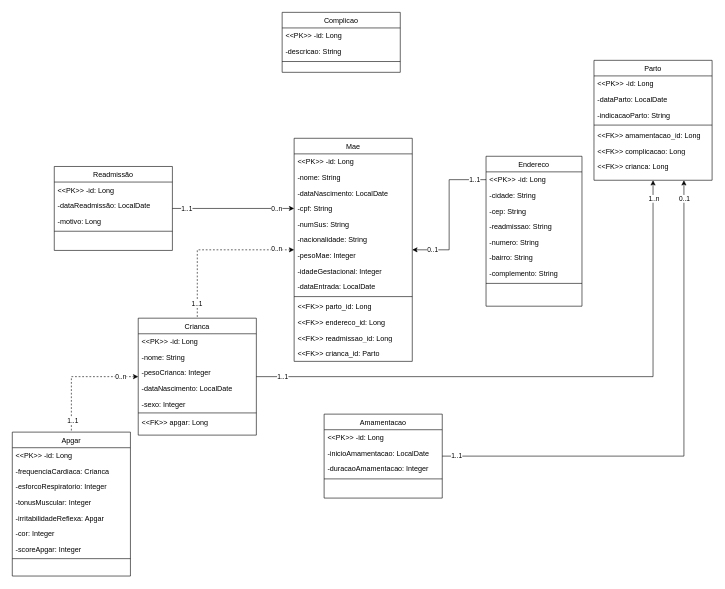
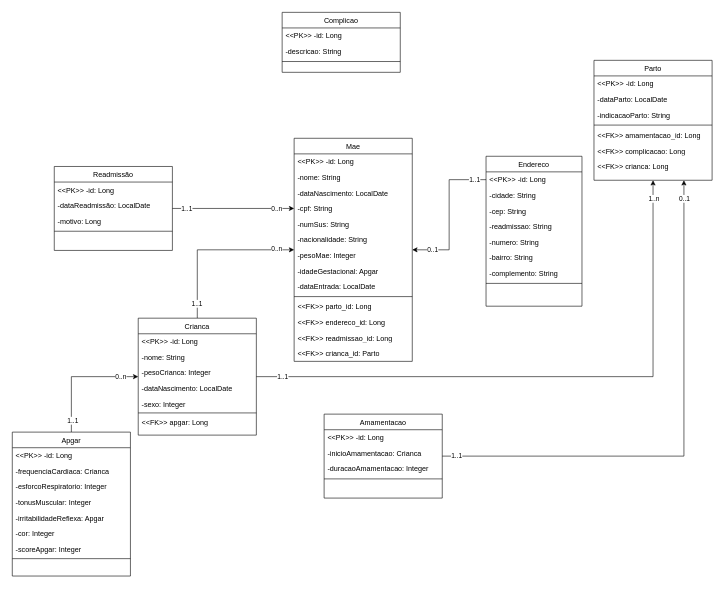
(200, 250) -> (200, 250)
(345, 271) -> (341, 271)
(71, 382) -> (71, 382)
(380, 454) -> (376, 454)
